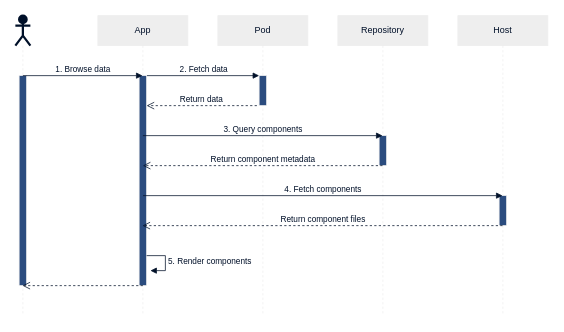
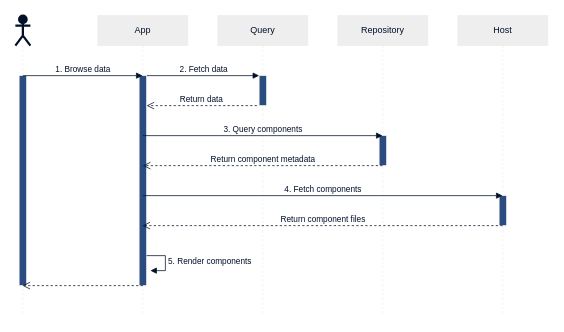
(263, 30) -> (263, 30)
